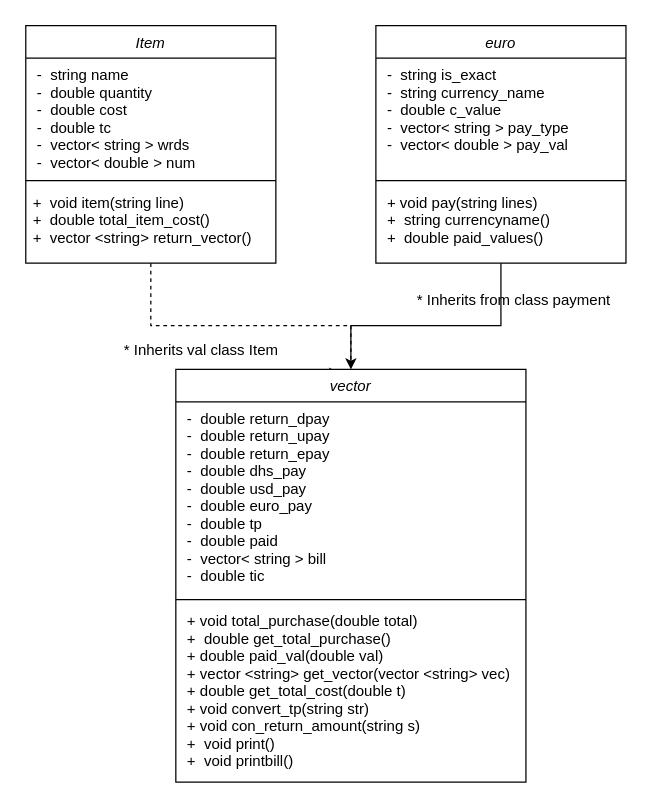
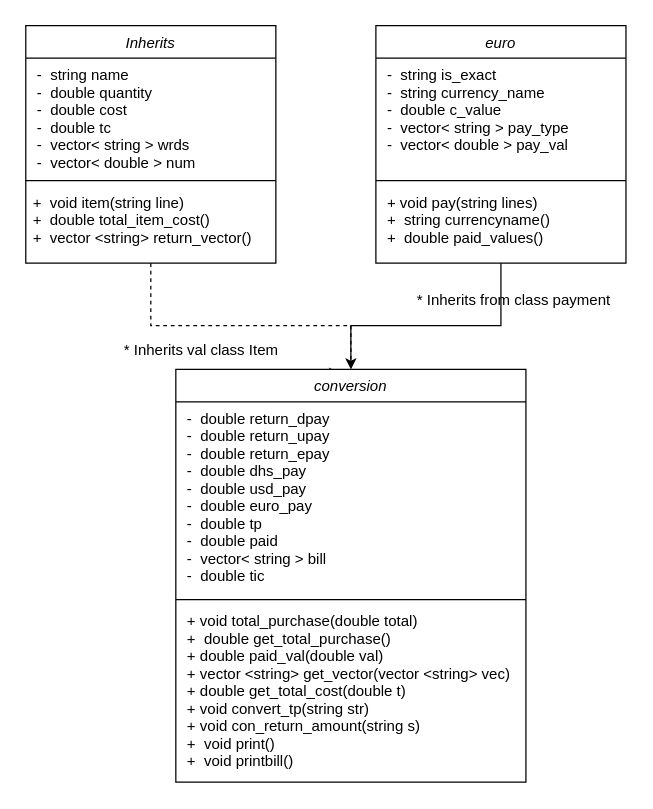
(150, 43) -> (150, 43)
(350, 386) -> (350, 386)
